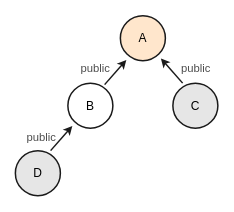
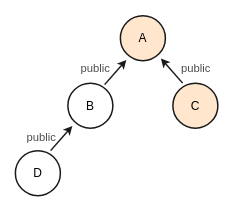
(195, 105) -> (195, 105)
(38, 173) -> (38, 173)
